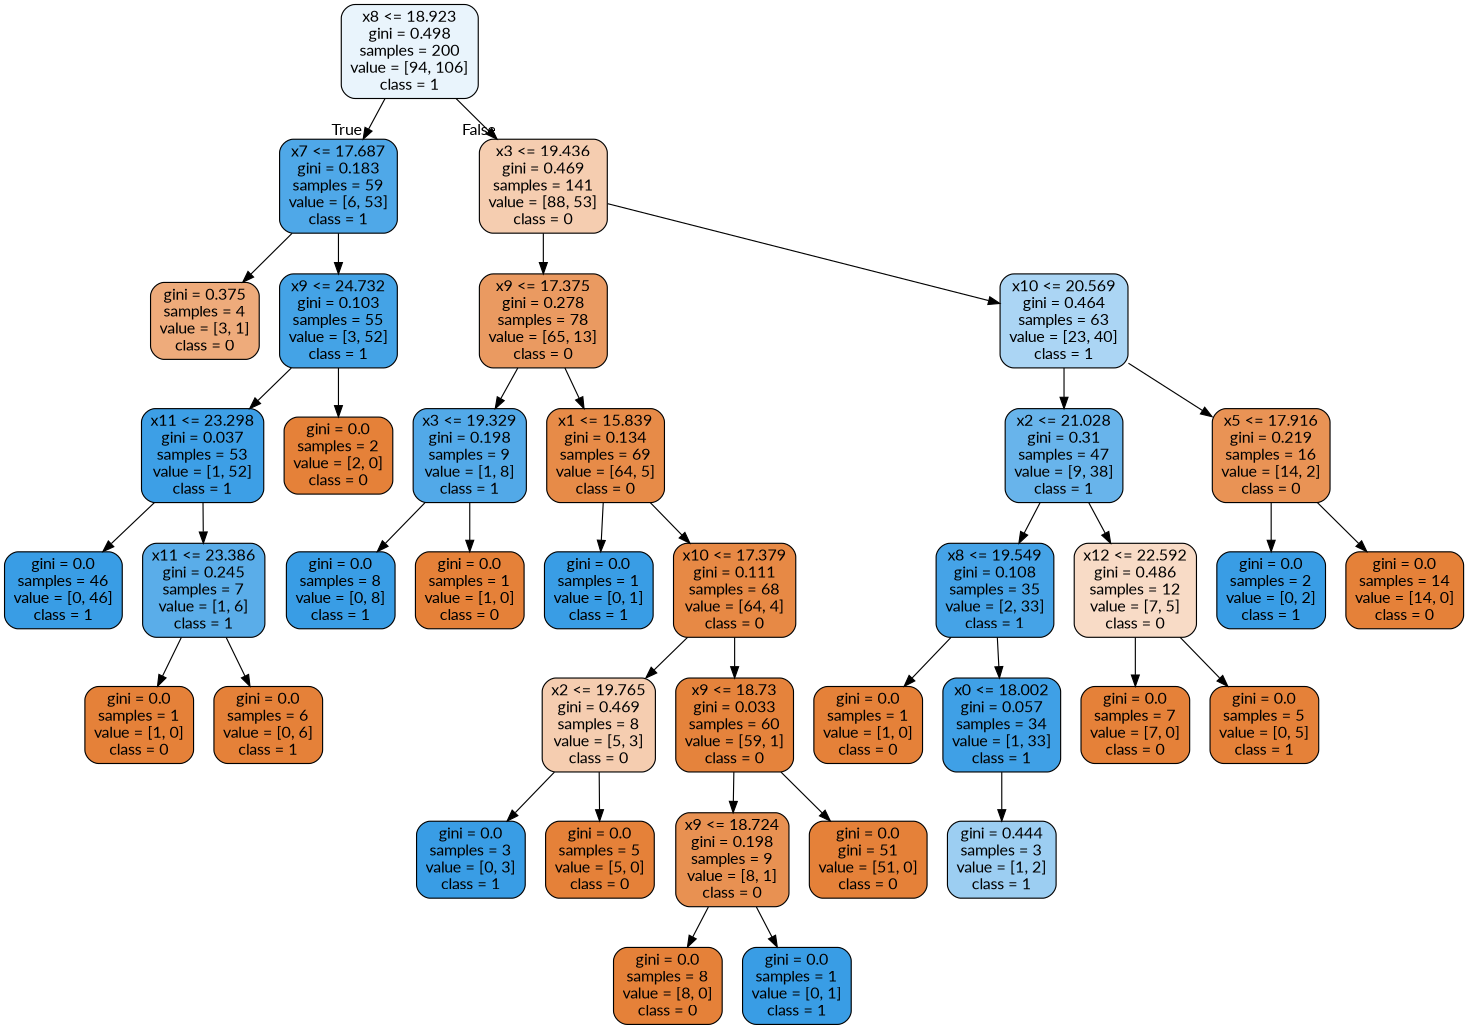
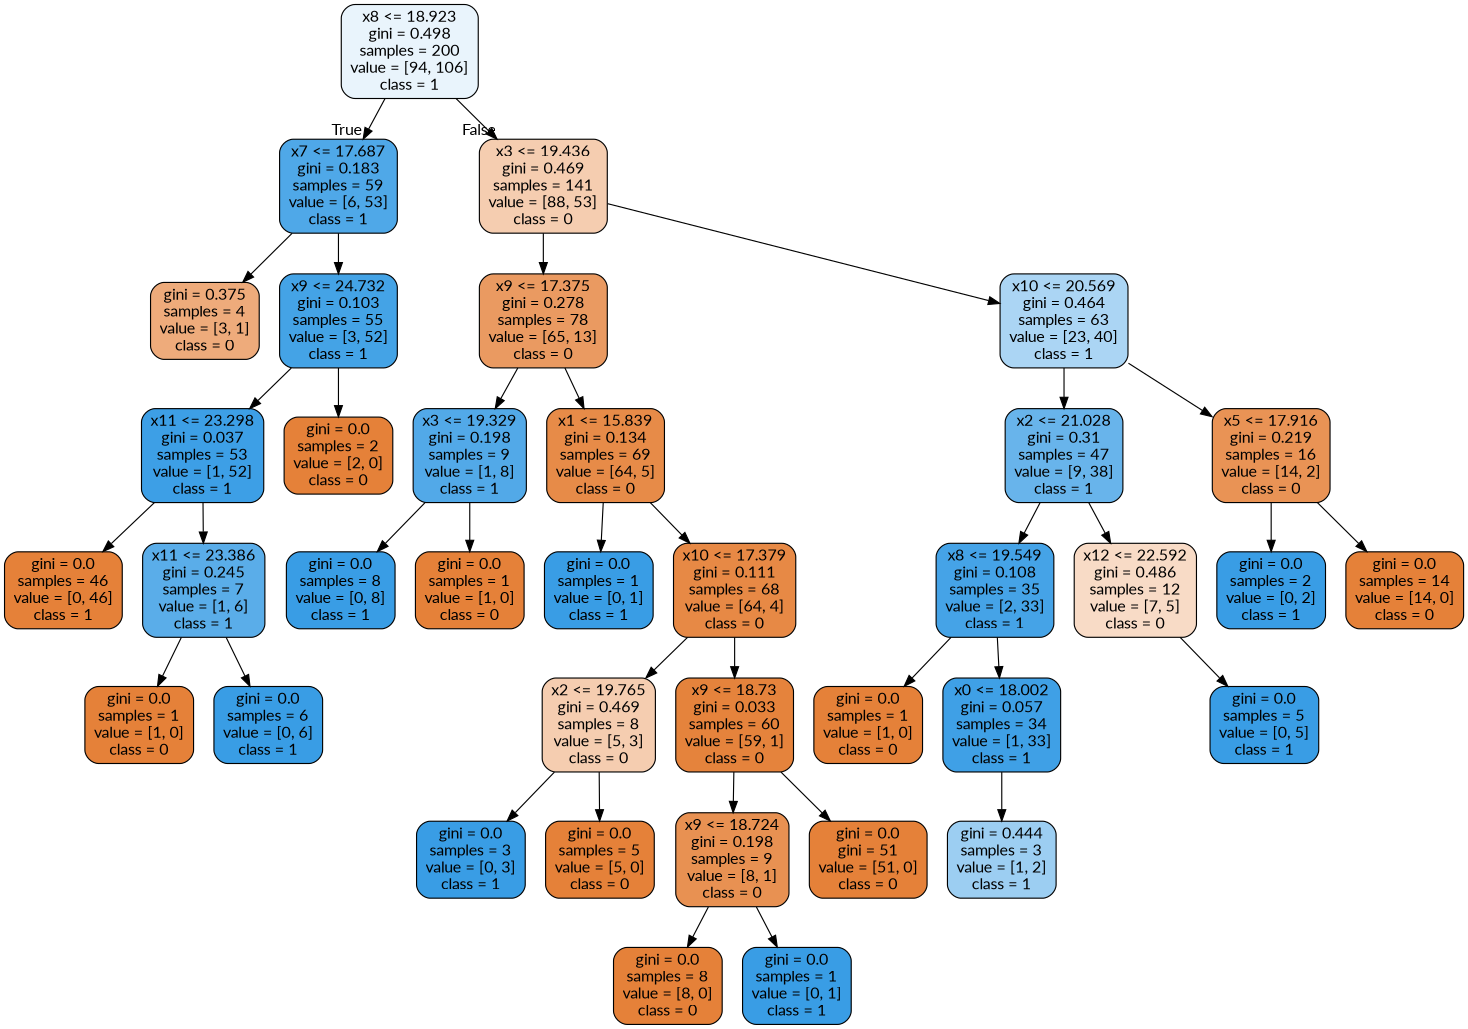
(63, 590) -> (63, 590)
(268, 725) -> (268, 725)
(1135, 725) -> none
(1264, 725) -> (1264, 725)
